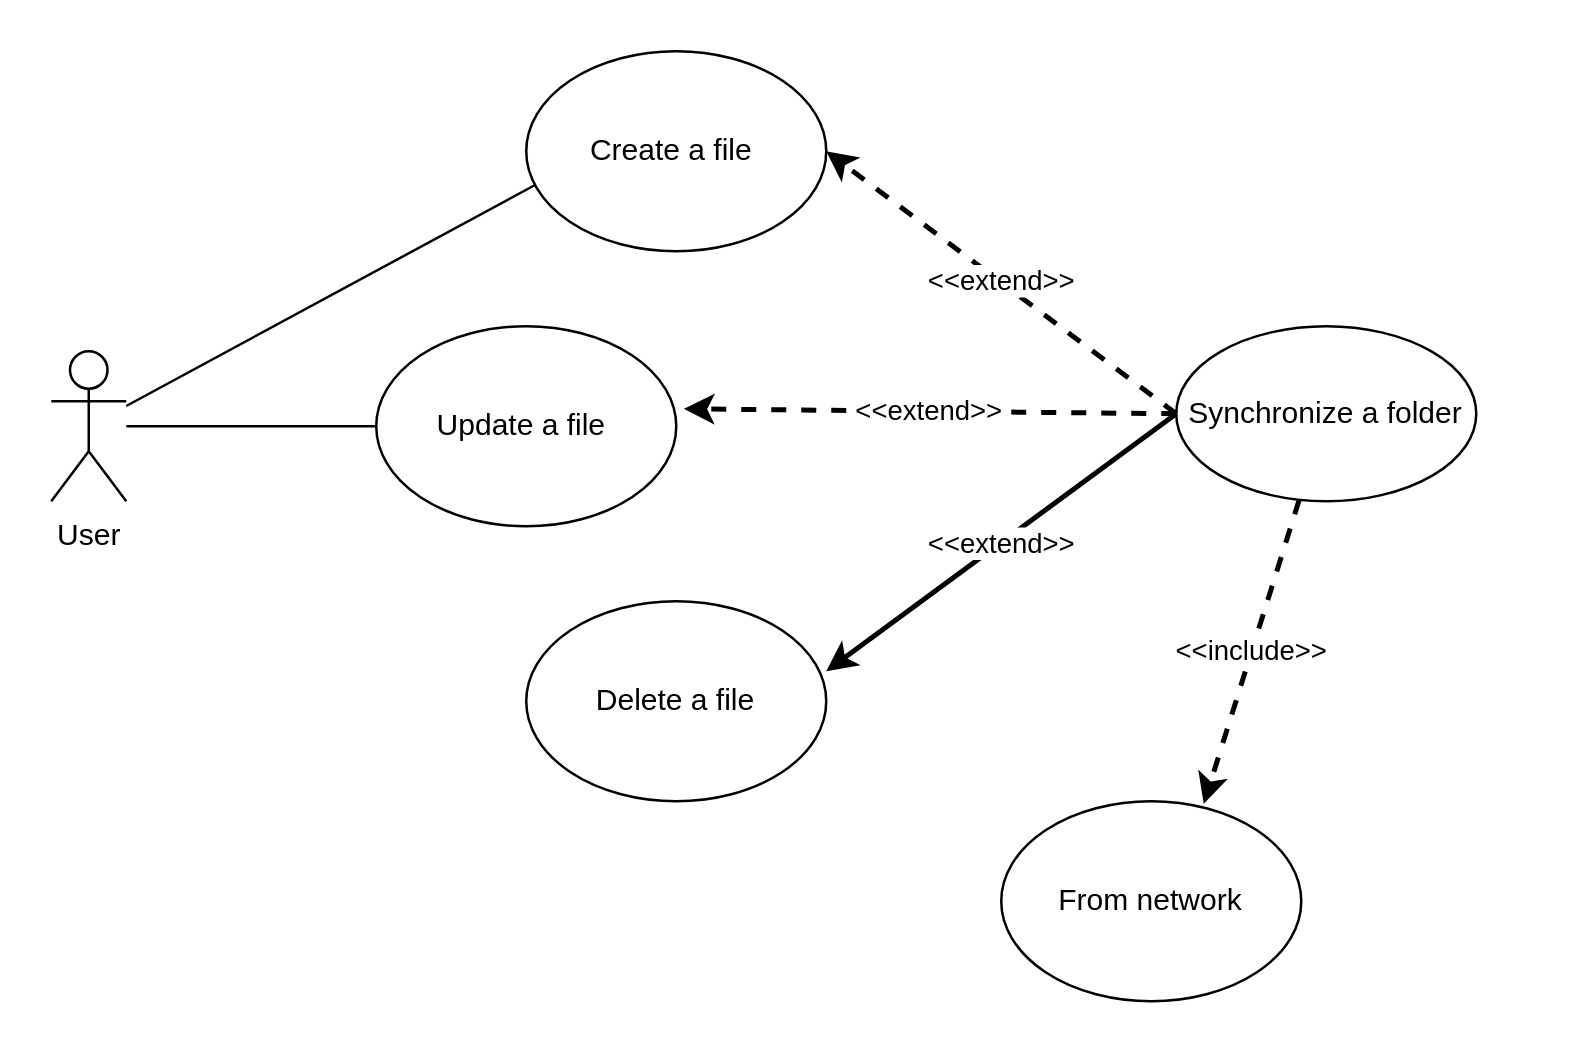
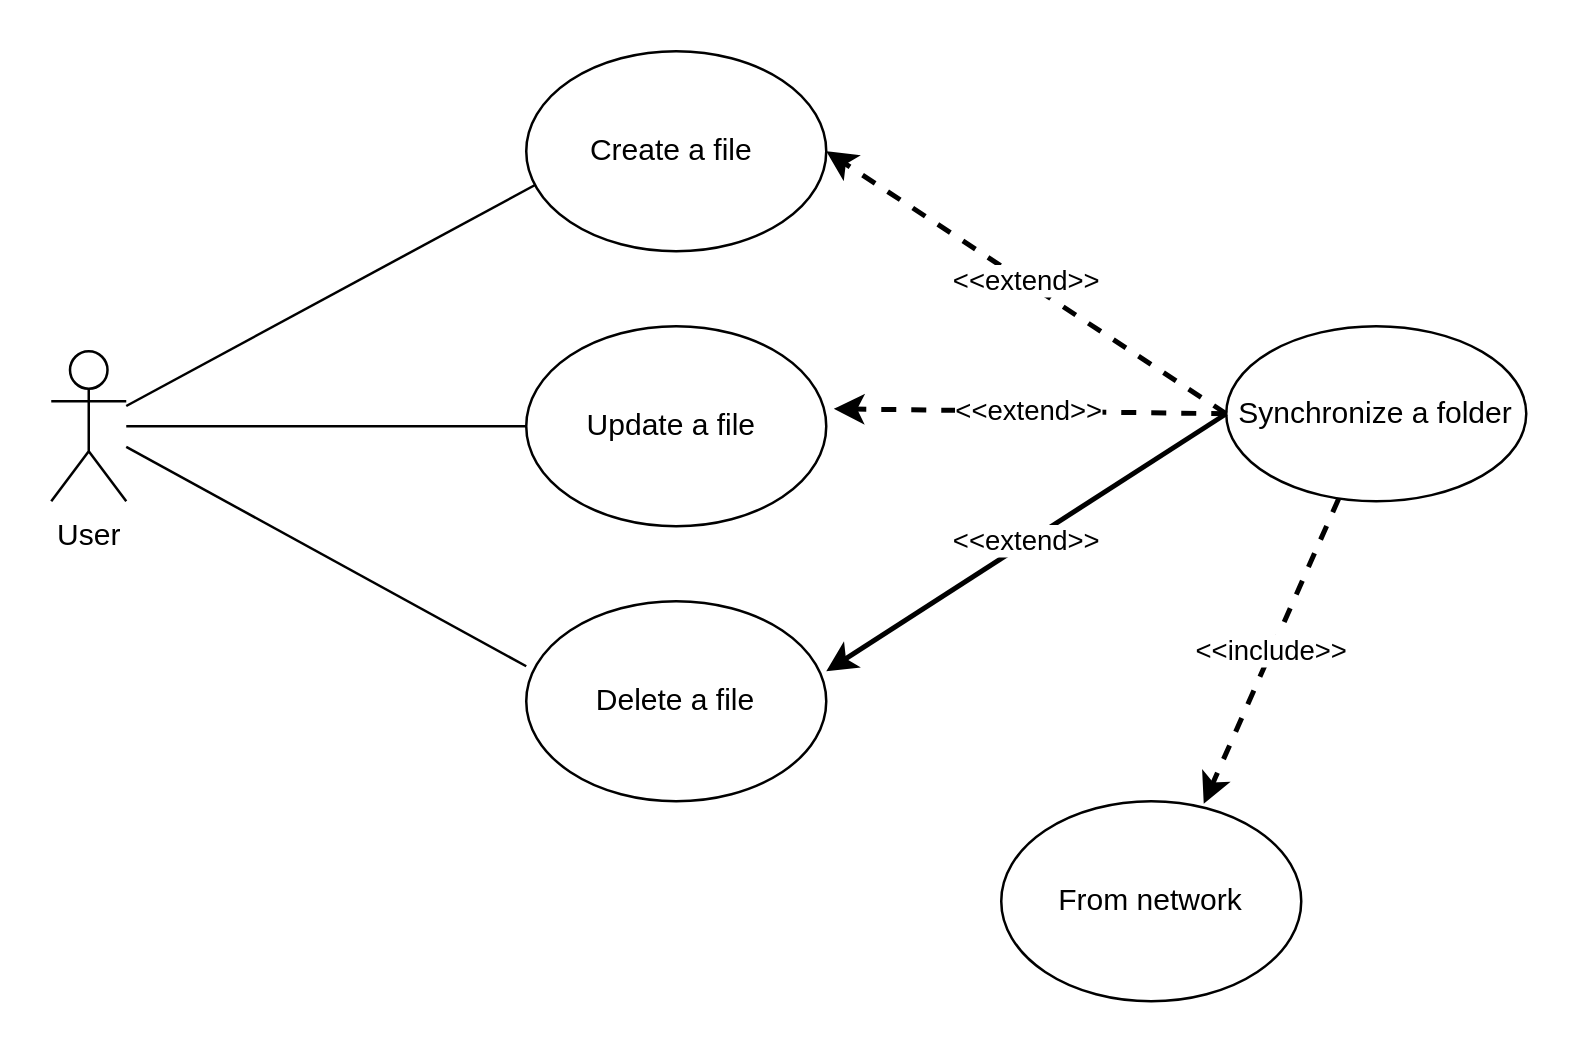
(1326, 414) -> (1376, 414)
(526, 426) -> (676, 426)
none -> (326, 557)
